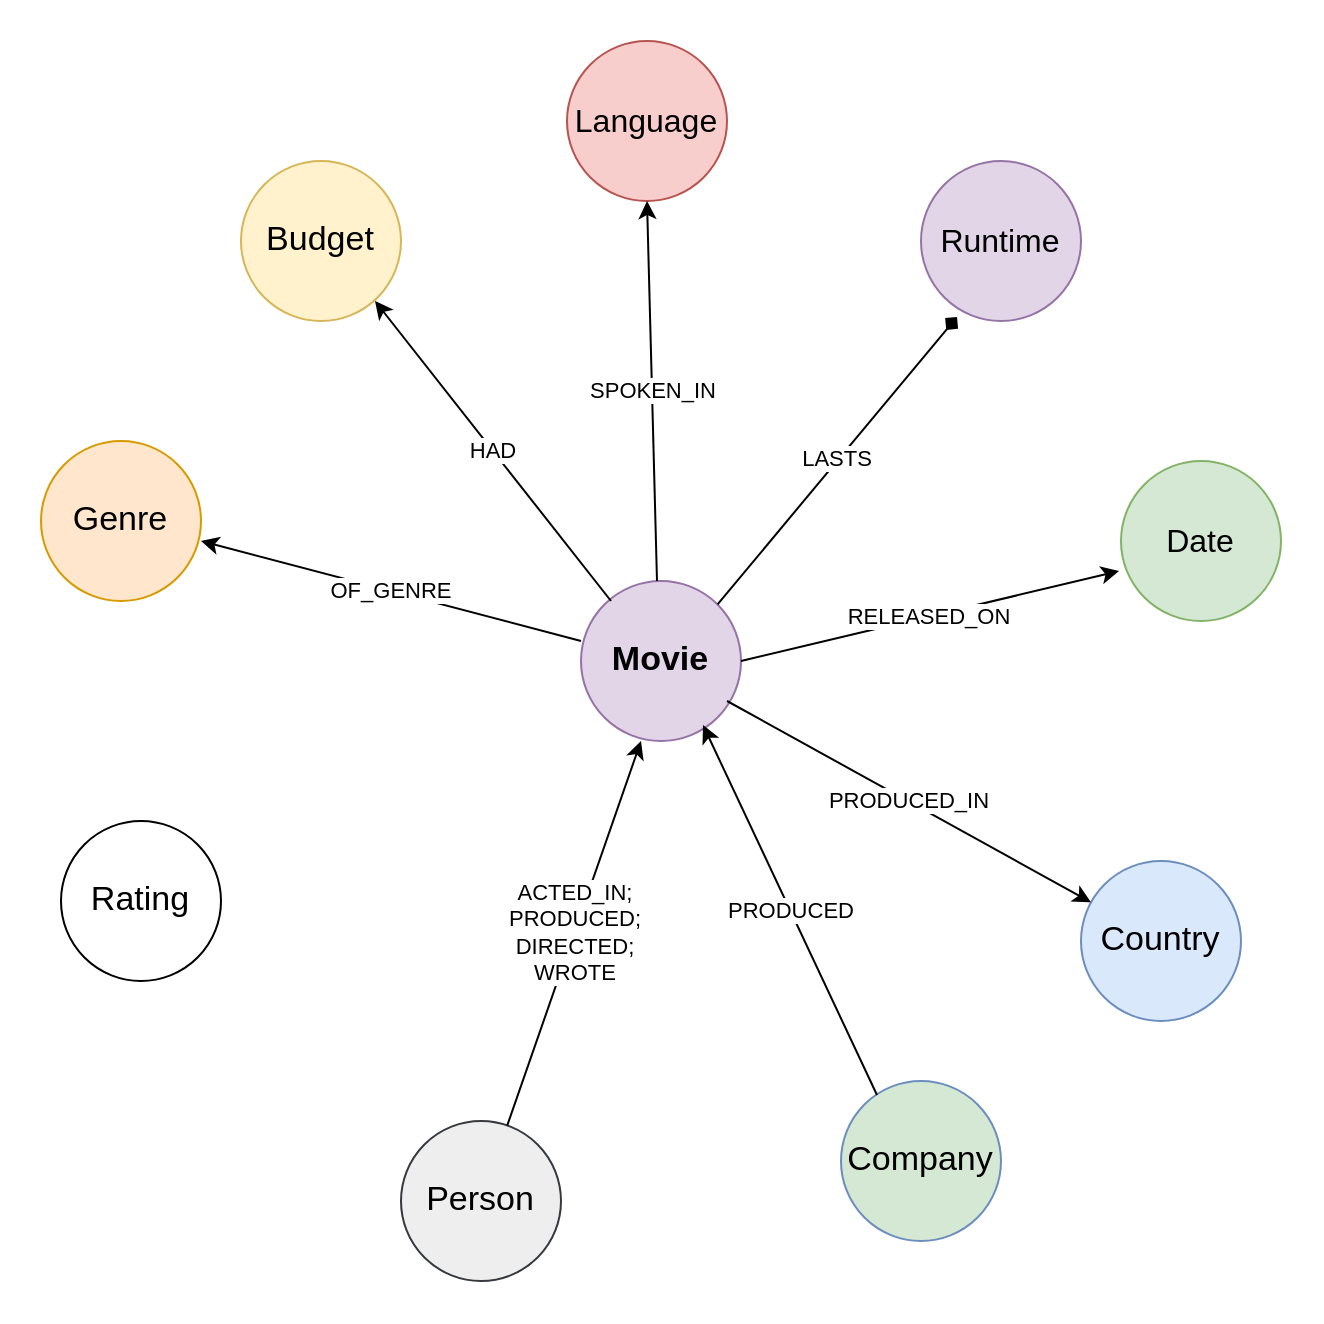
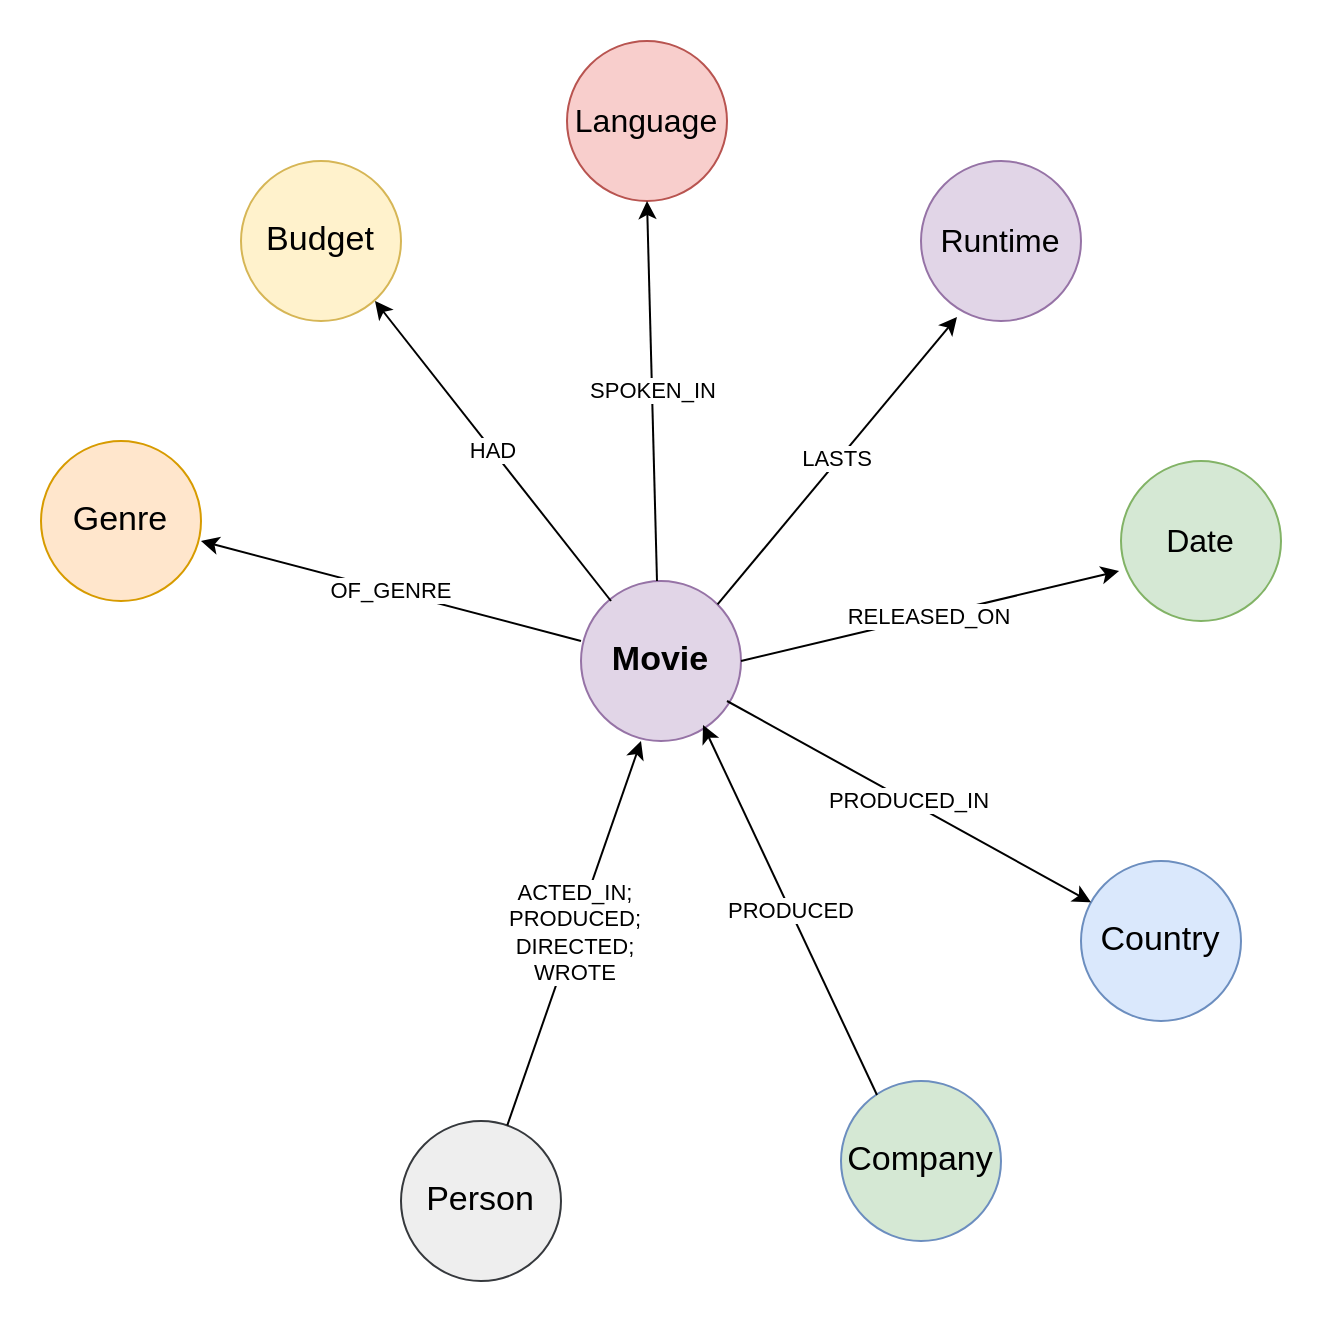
(946, 330) -> (947, 329)
(141, 901) -> none
